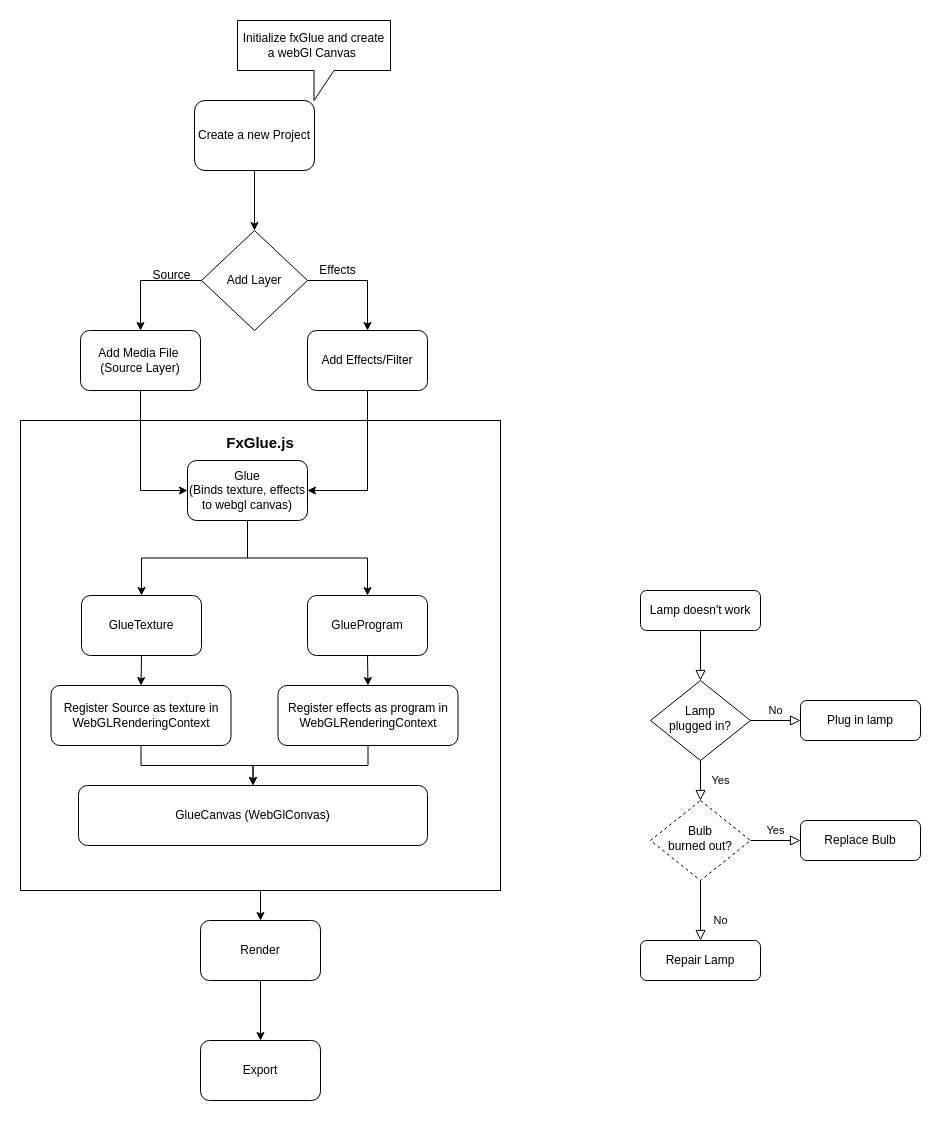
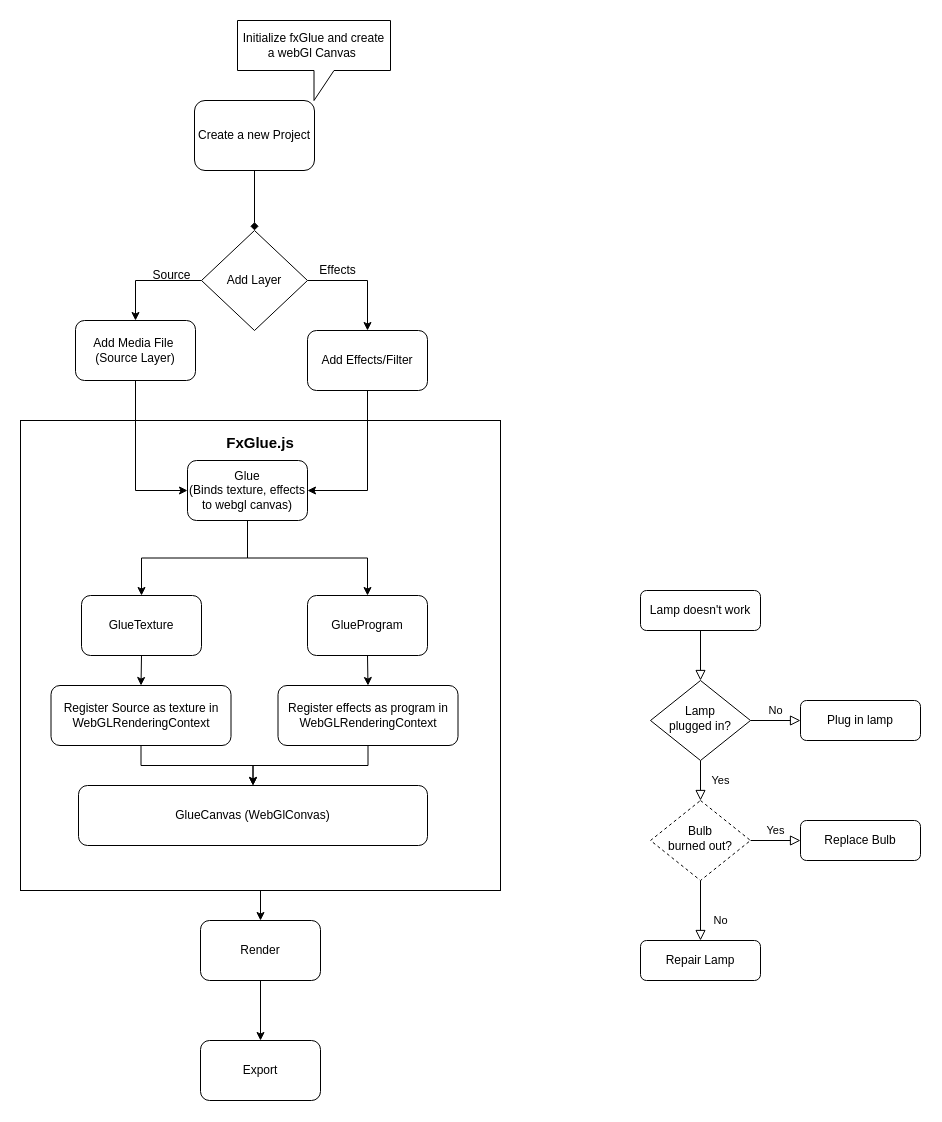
(255, 222) -> (255, 222)
(141, 361) -> (136, 351)
